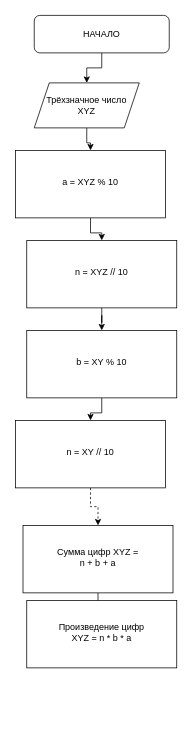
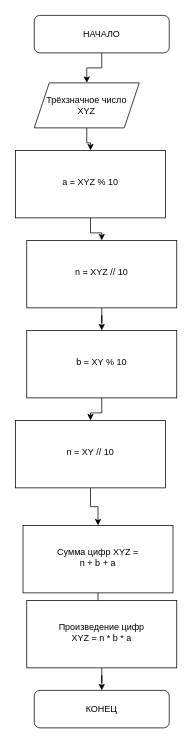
(90, 506) -> (90, 506)
none -> (102, 682)
none -> (102, 709)
